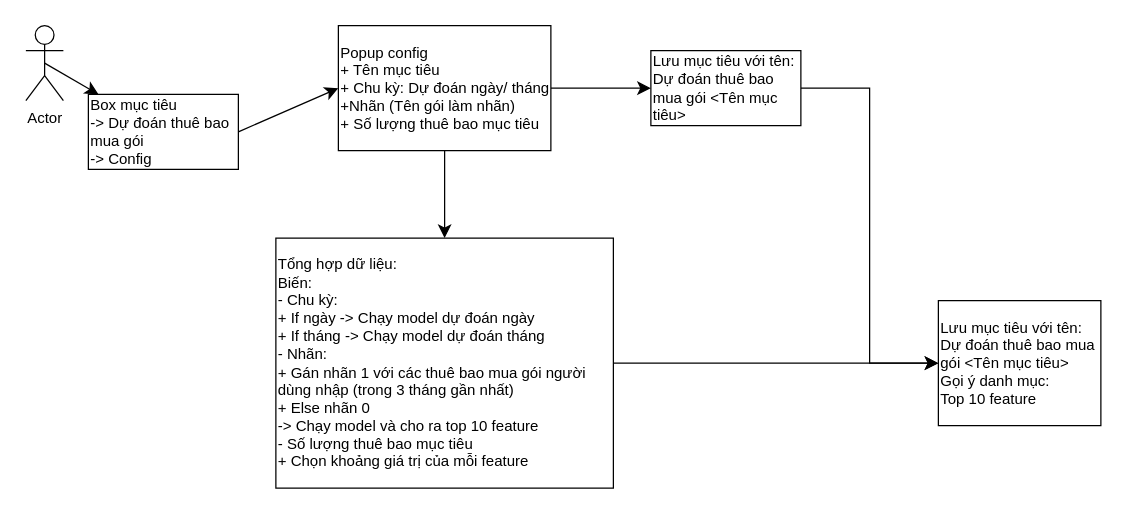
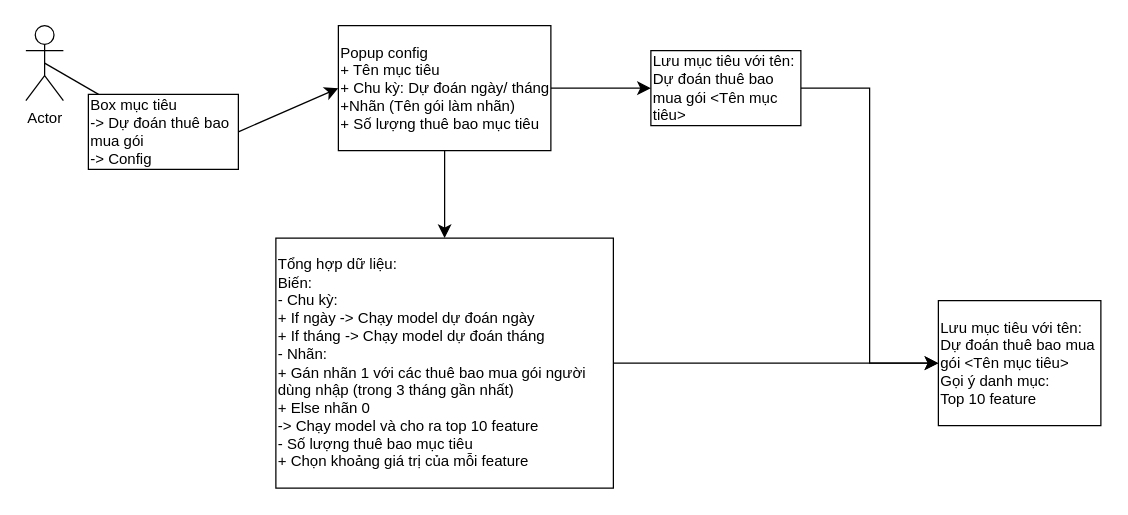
(88, 88) -> (92, 91)
